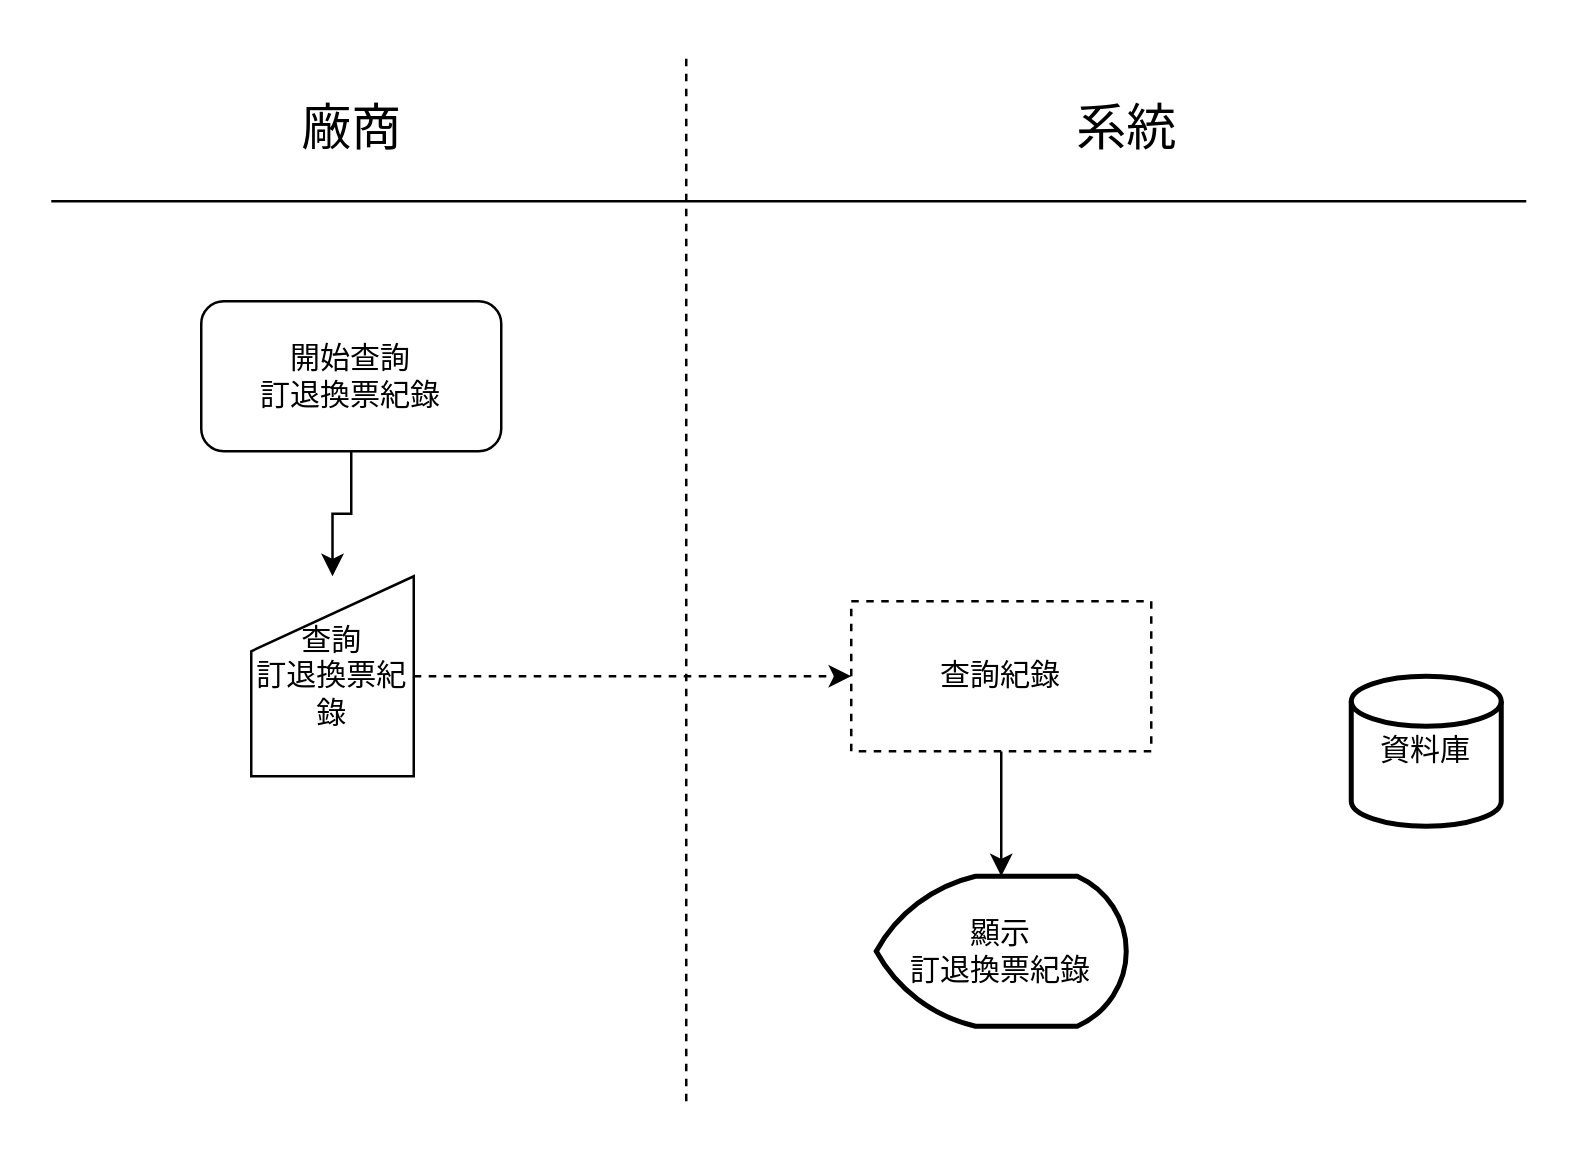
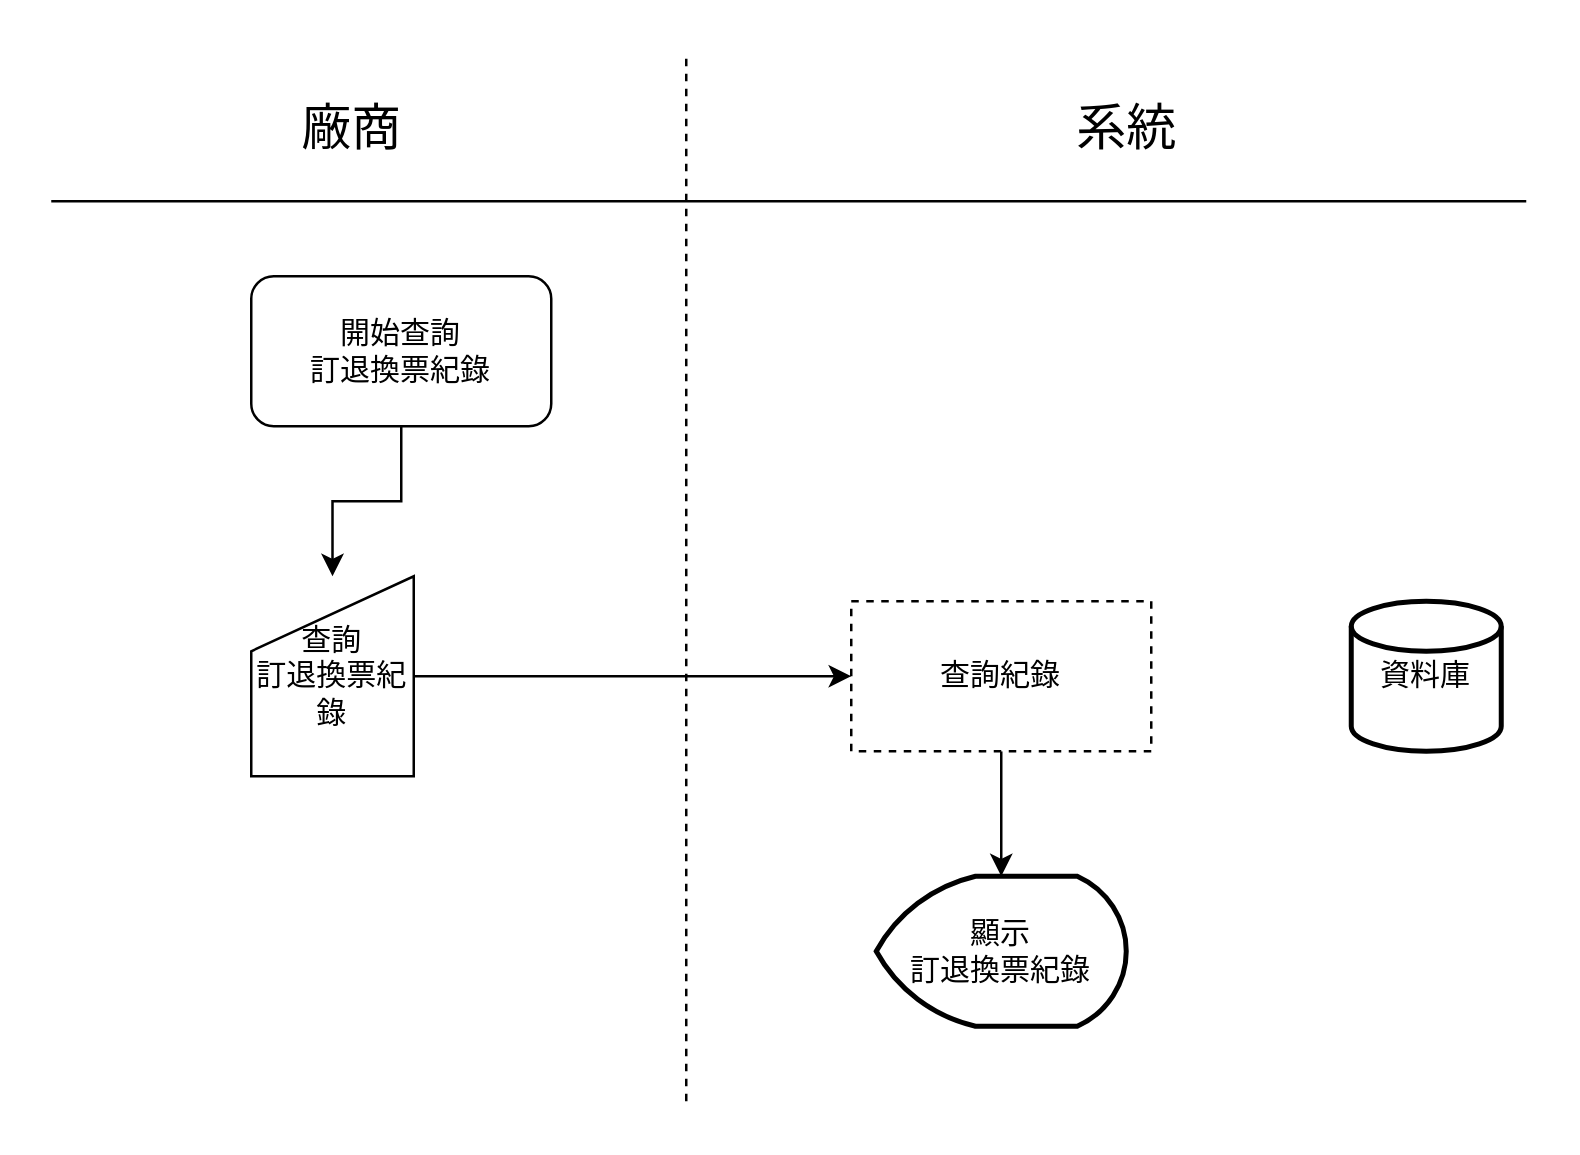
(351, 376) -> (401, 351)
(550, 676) -> (550, 676)
(1426, 751) -> (1426, 676)
